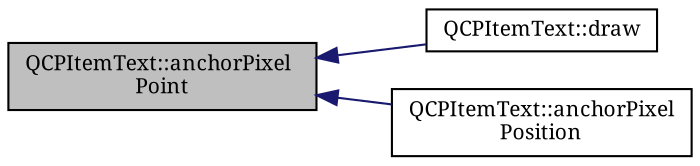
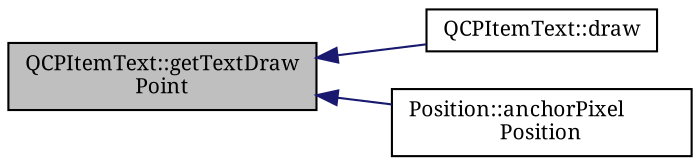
(162, 76) -> (162, 76)
(542, 123) -> (542, 123)
